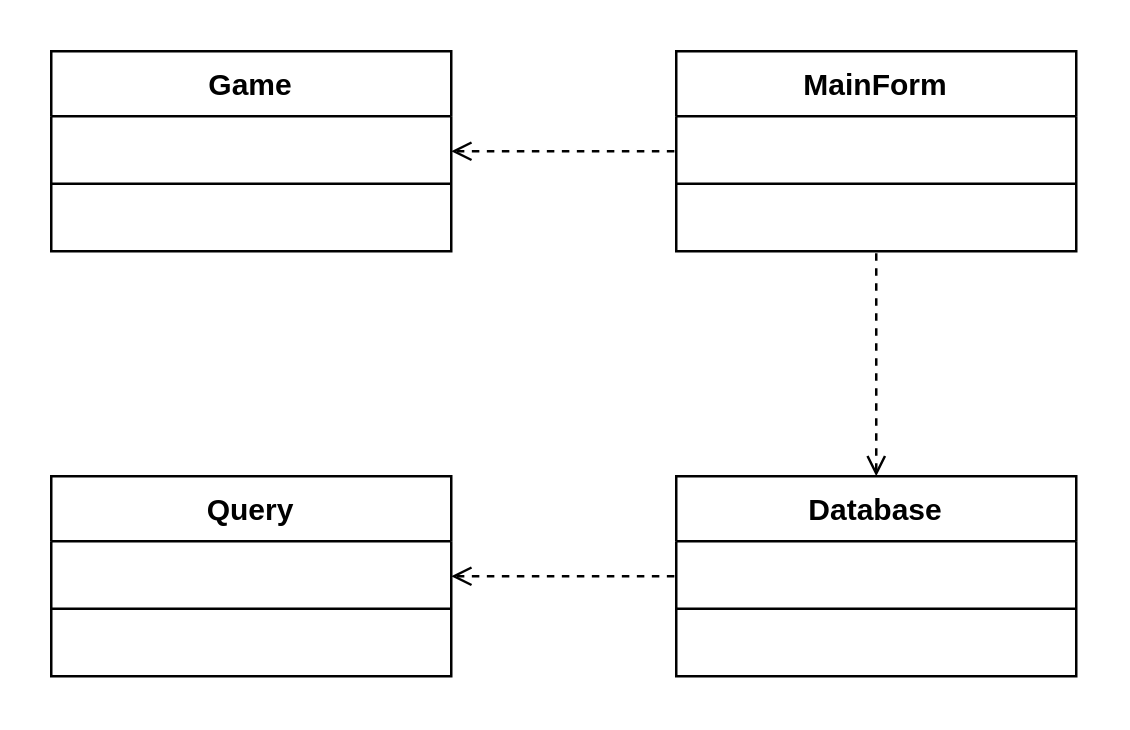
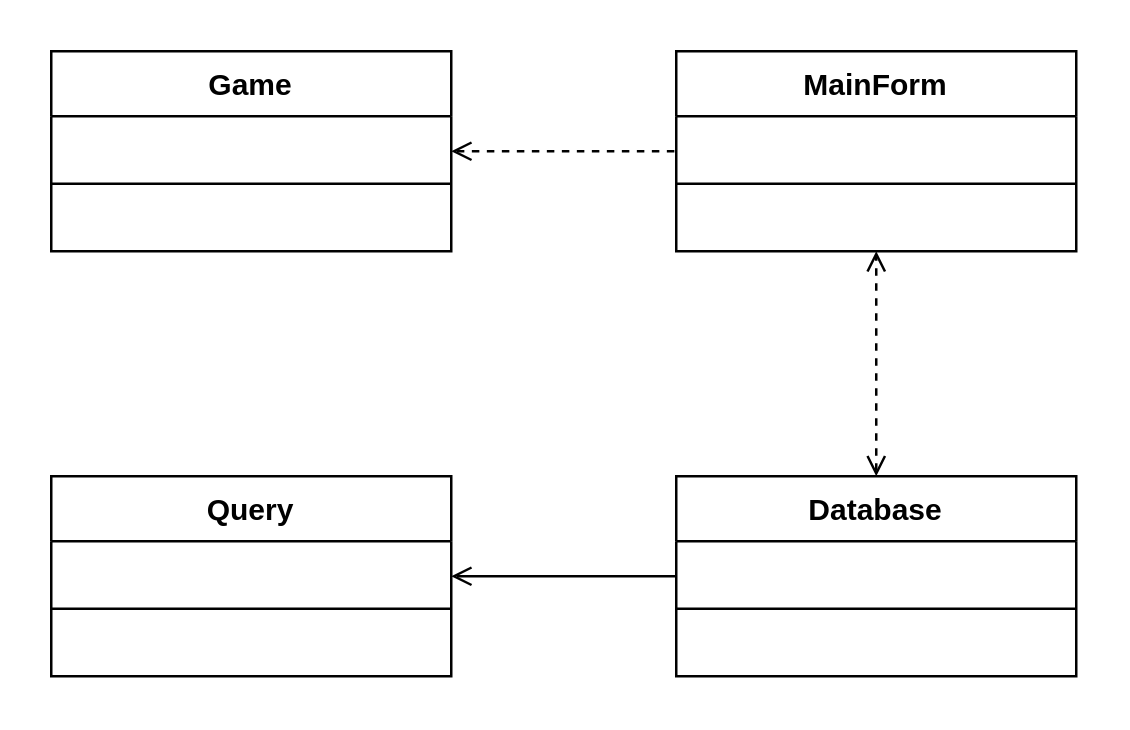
(876, 259) -> (876, 260)
(567, 576) -> (567, 576)
